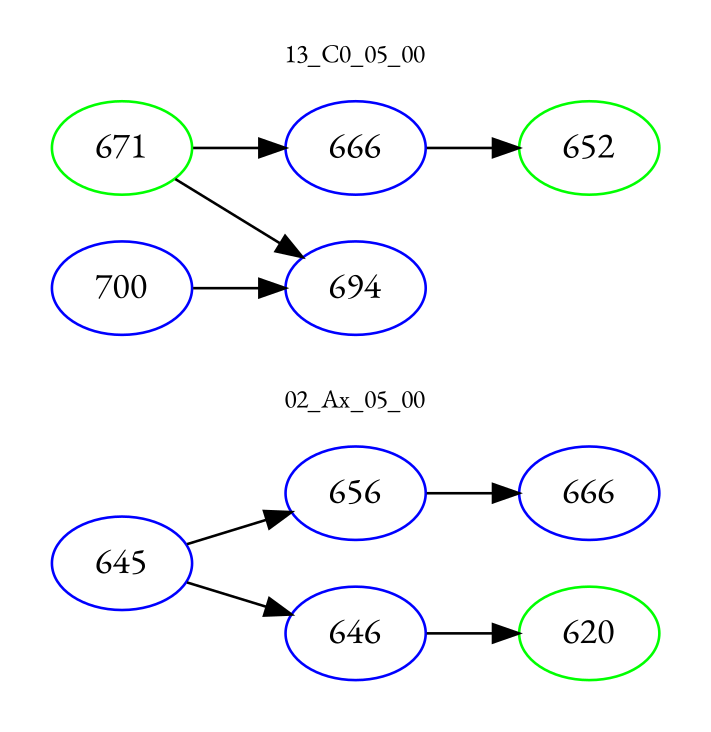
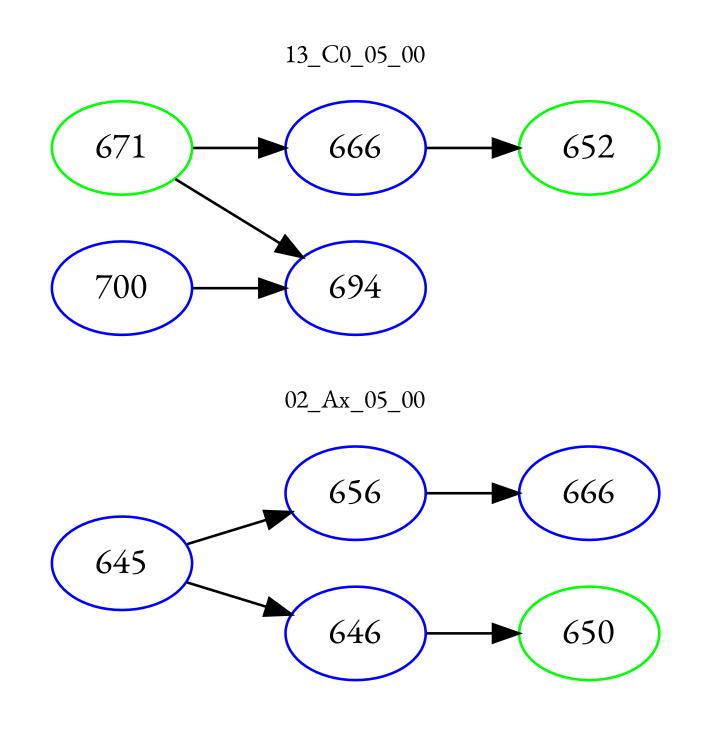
(589, 633) -> (589, 633)
